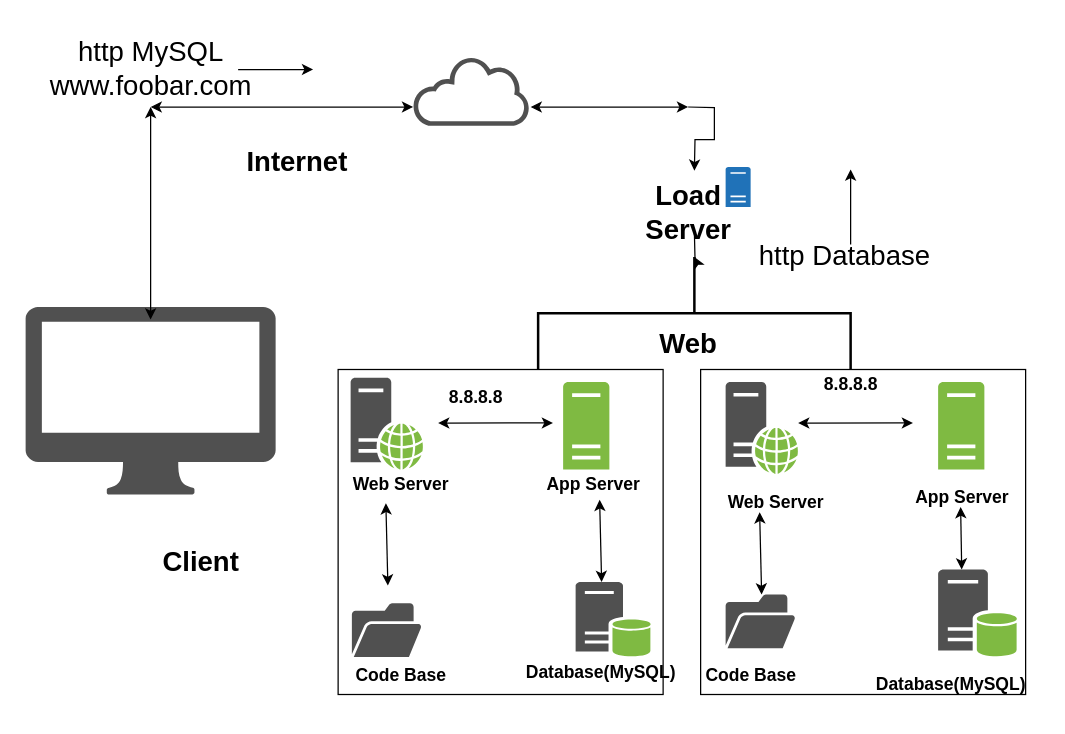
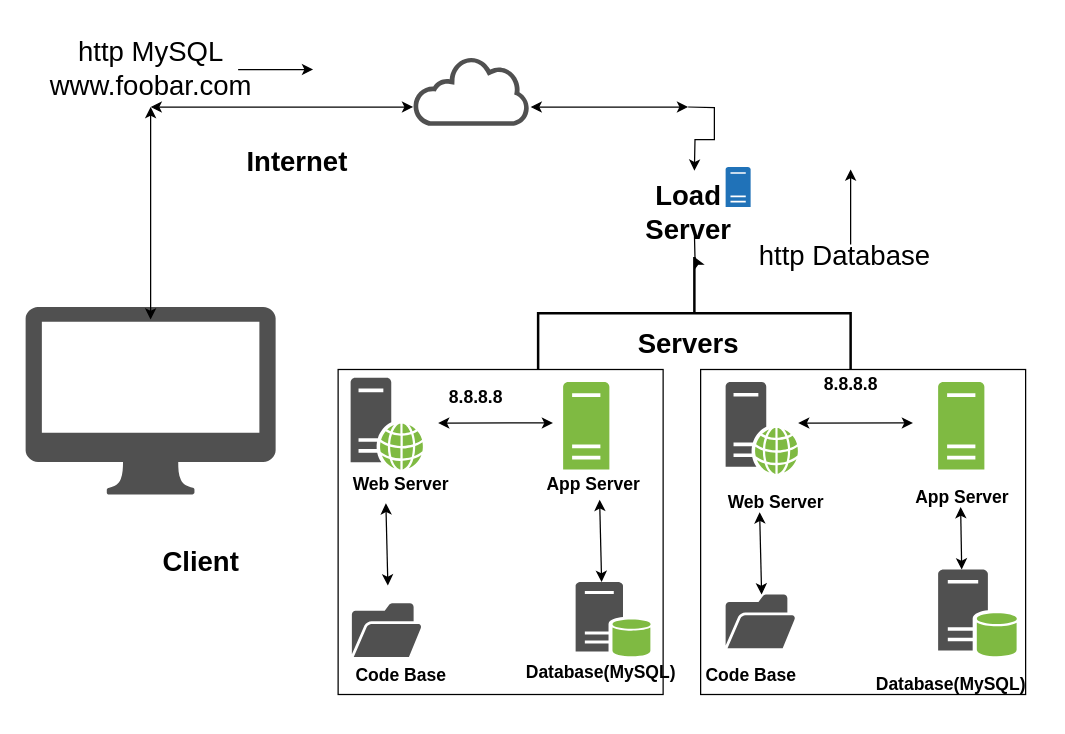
(689, 344) -> (689, 344)
